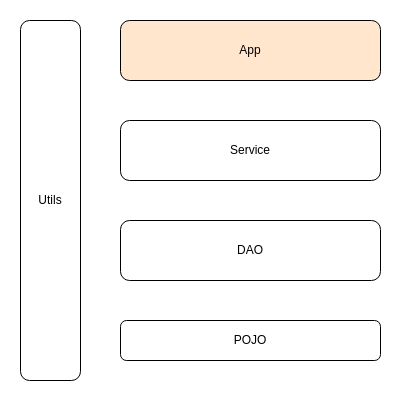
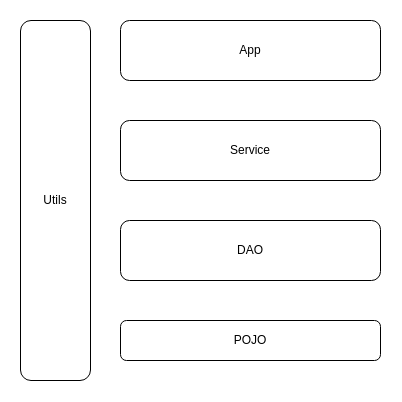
(251, 51) -> (251, 51)
(51, 201) -> (56, 201)
